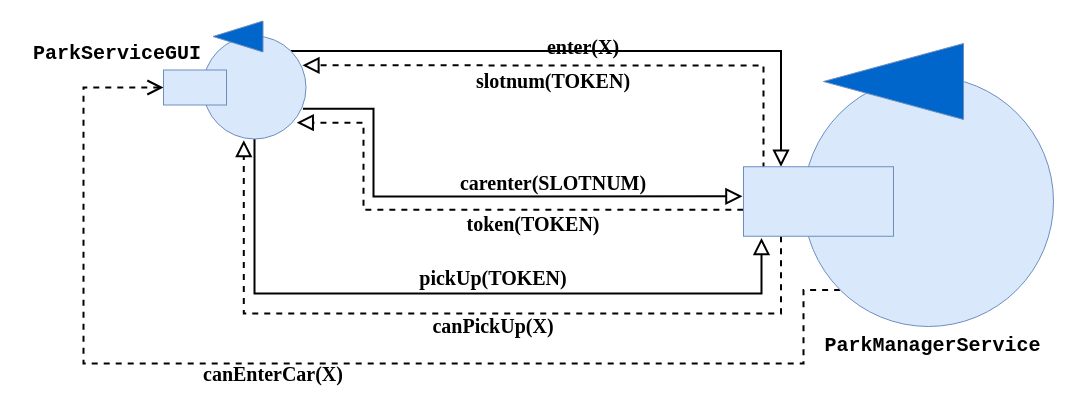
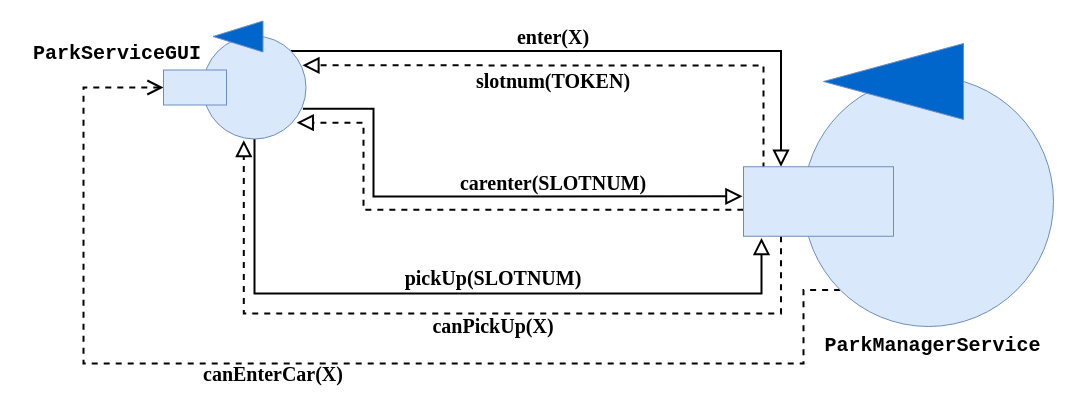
(584, 47) -> (554, 37)
(534, 224) -> none
(494, 278) -> (494, 278)
